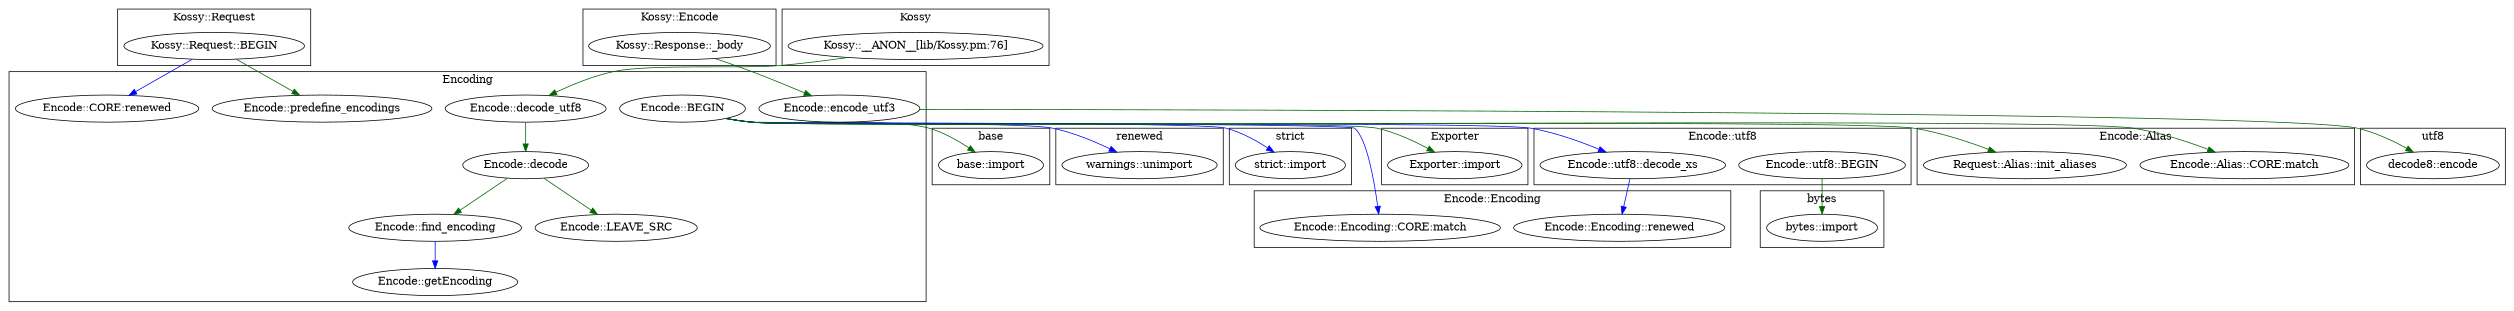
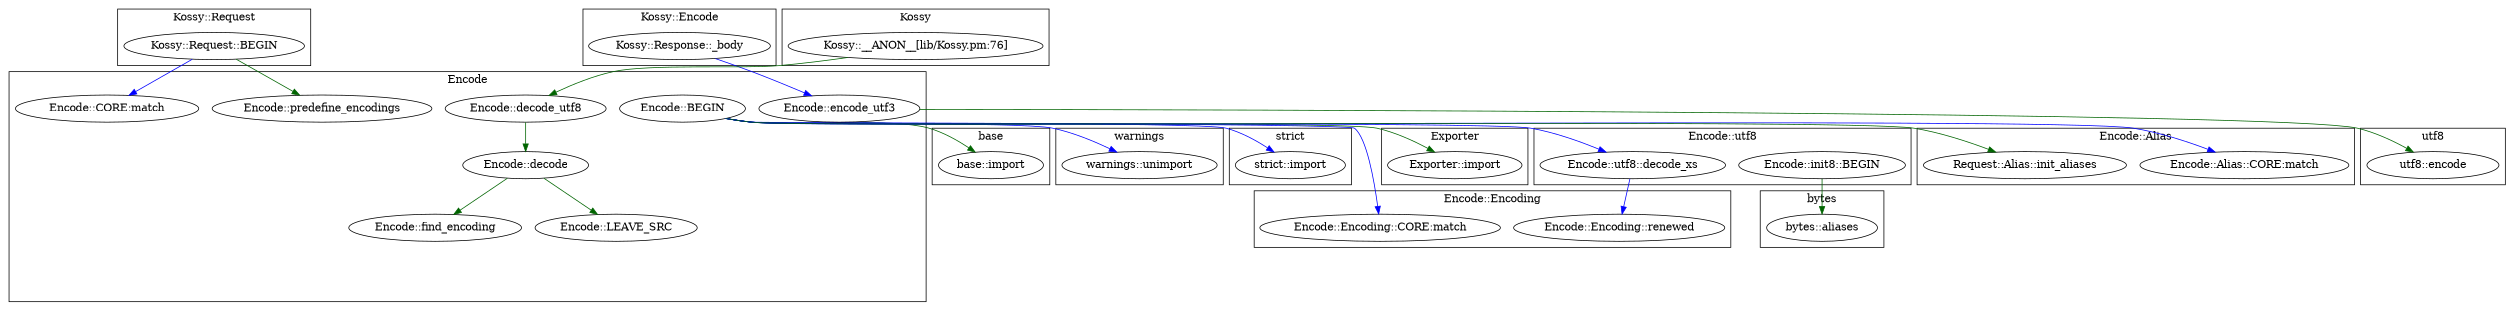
(765, 77) -> (765, 77)
(468, 80) -> (468, 80)
(107, 109) -> (107, 109)
(1468, 123) -> (1468, 123)
(1140, 137) -> (1140, 137)
(1822, 165) -> (1822, 165)
(2433, 165) -> (2433, 165)
(1822, 228) -> (1822, 228)
(435, 282) -> none
